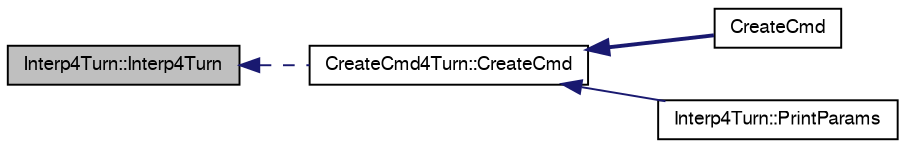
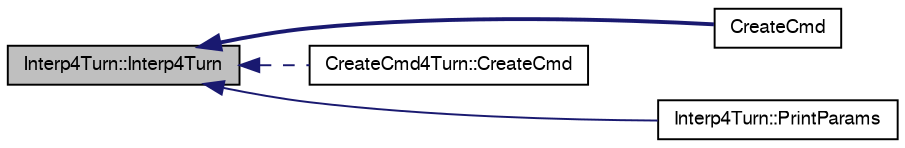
(661, 41) -> (466, 20)
(624, 94) -> (440, 114)
